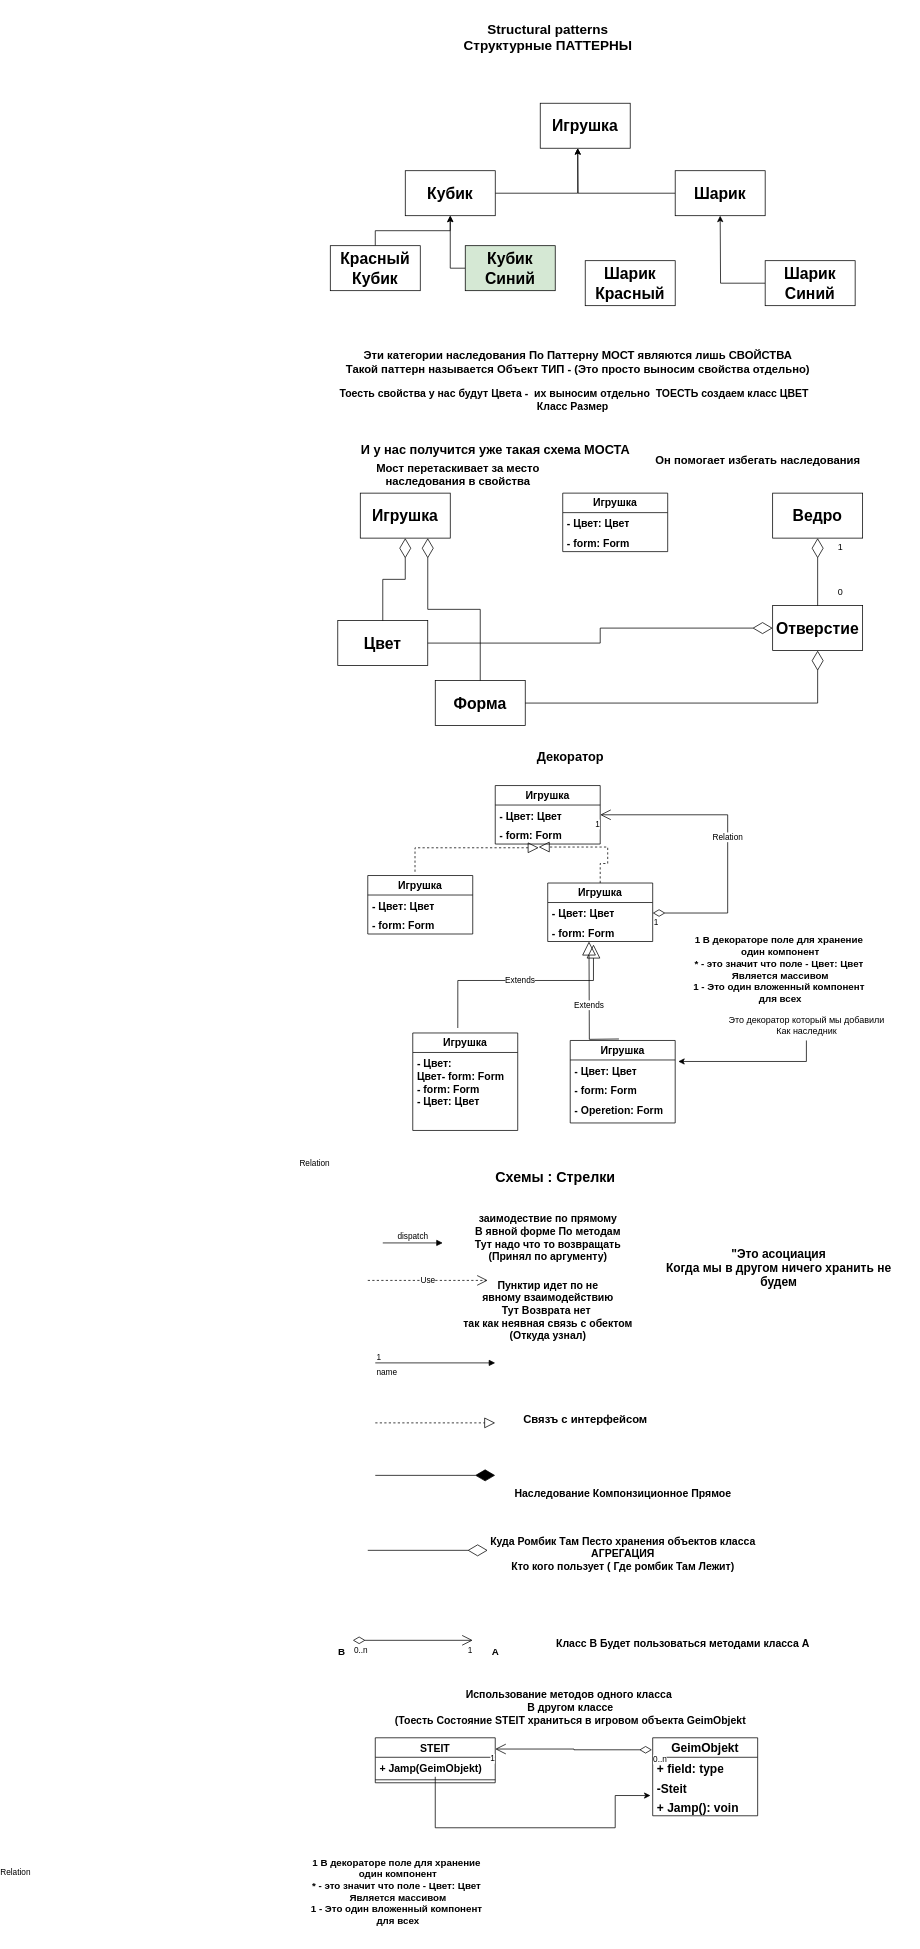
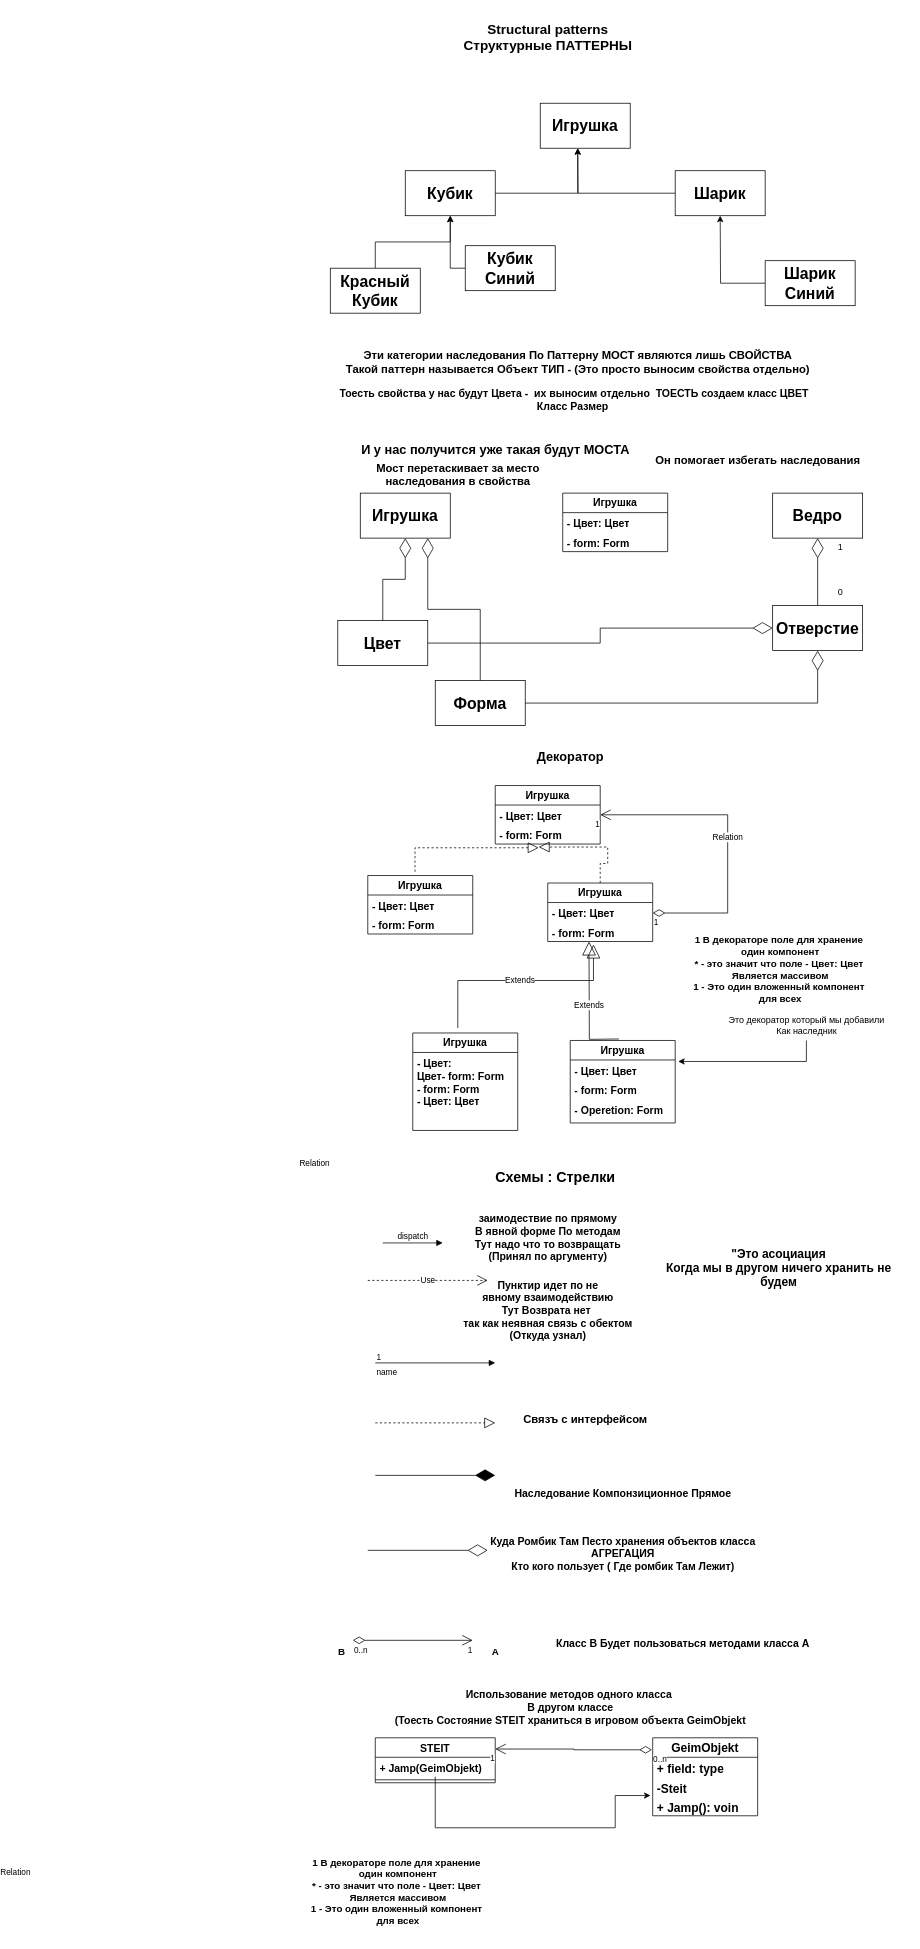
(375, 268) -> (375, 291)
(510, 268) -> (510, 268)
(630, 283) -> none
(496, 450) -> (496, 450)
